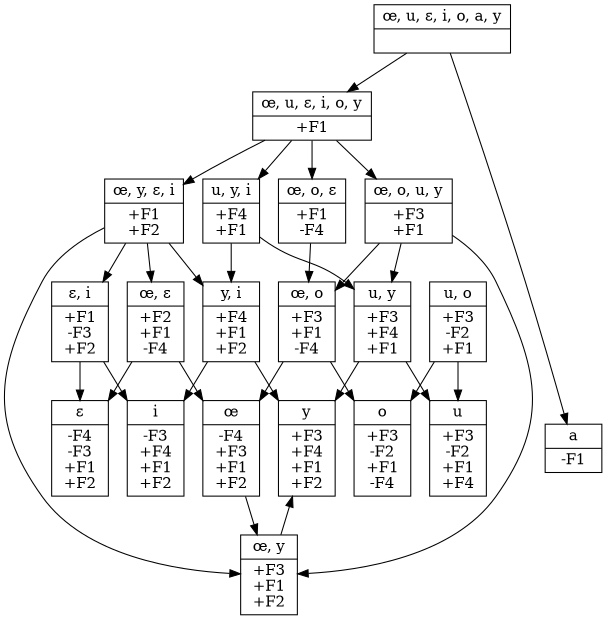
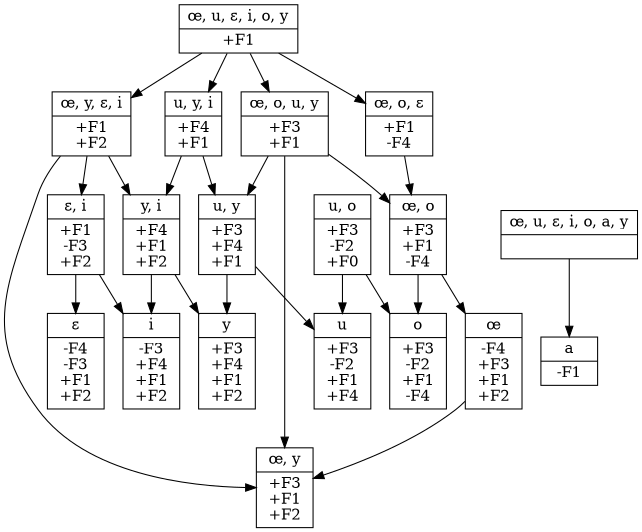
(382, 70) -> none
(156, 322) -> none
(458, 349) -> (342, 262)
(285, 521) -> none
